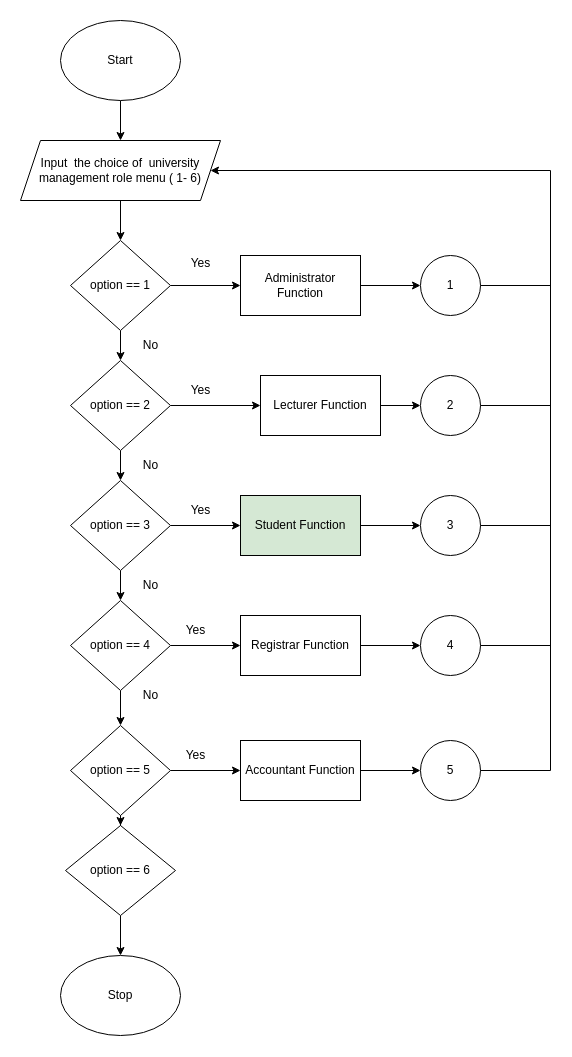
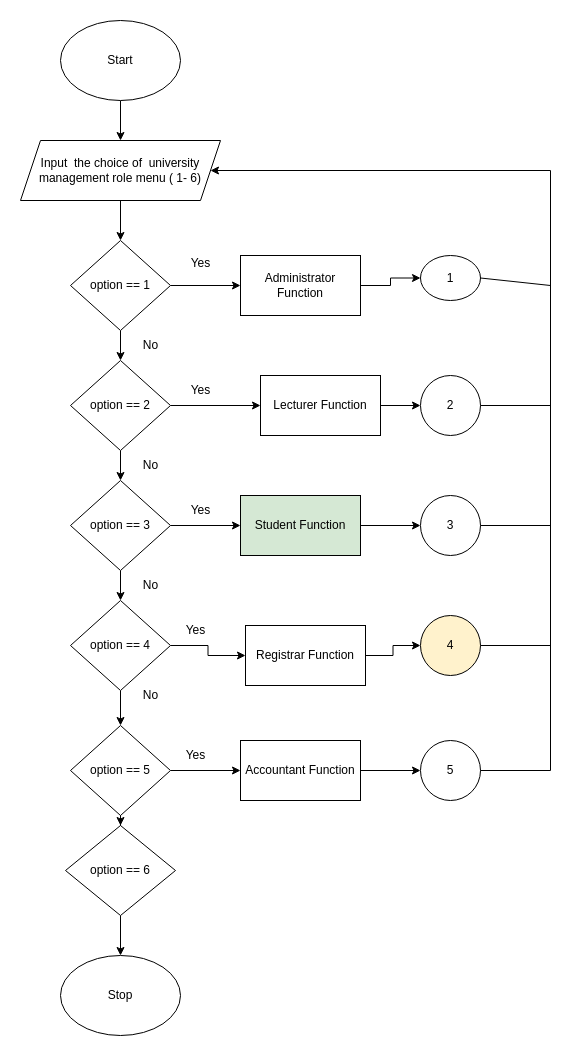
(451, 286) -> (451, 278)
(301, 646) -> (306, 656)
(451, 646) -> (451, 646)
